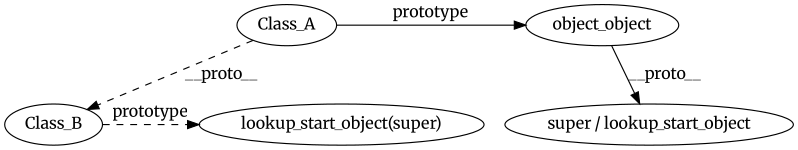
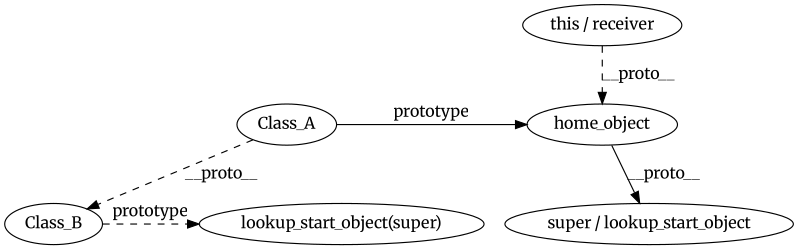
none -> (602, 25)
(602, 25) -> (602, 125)
